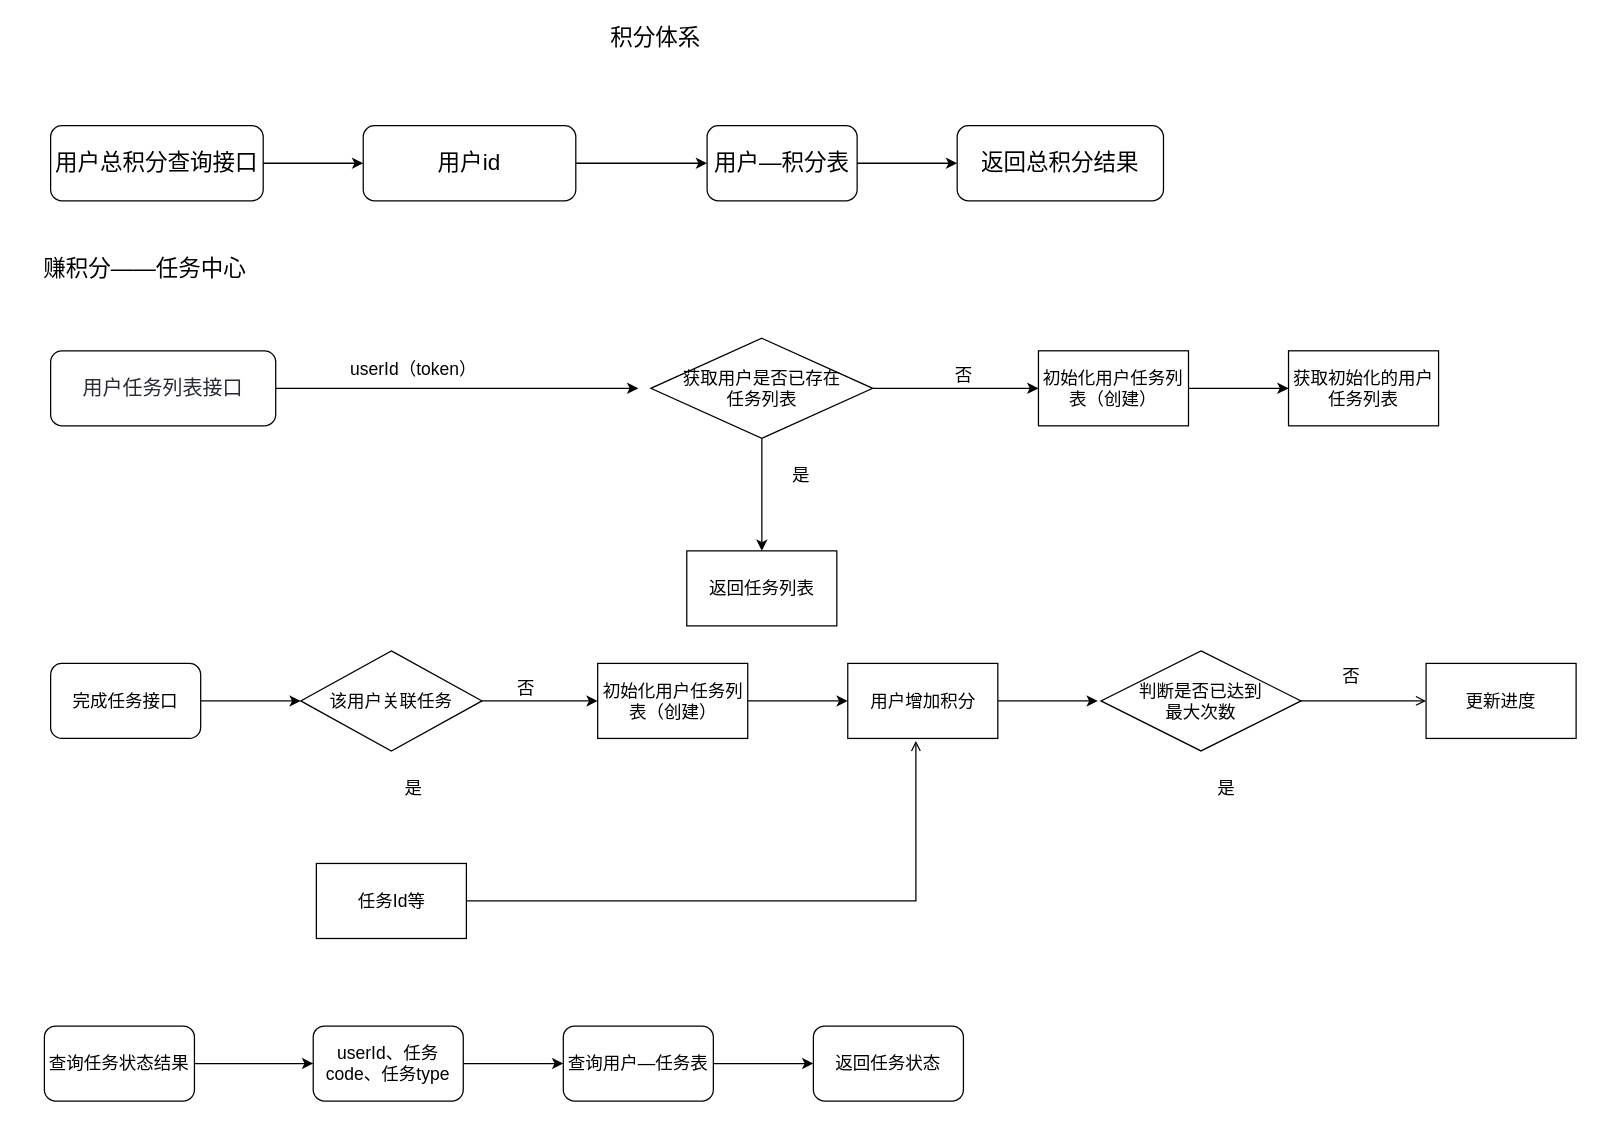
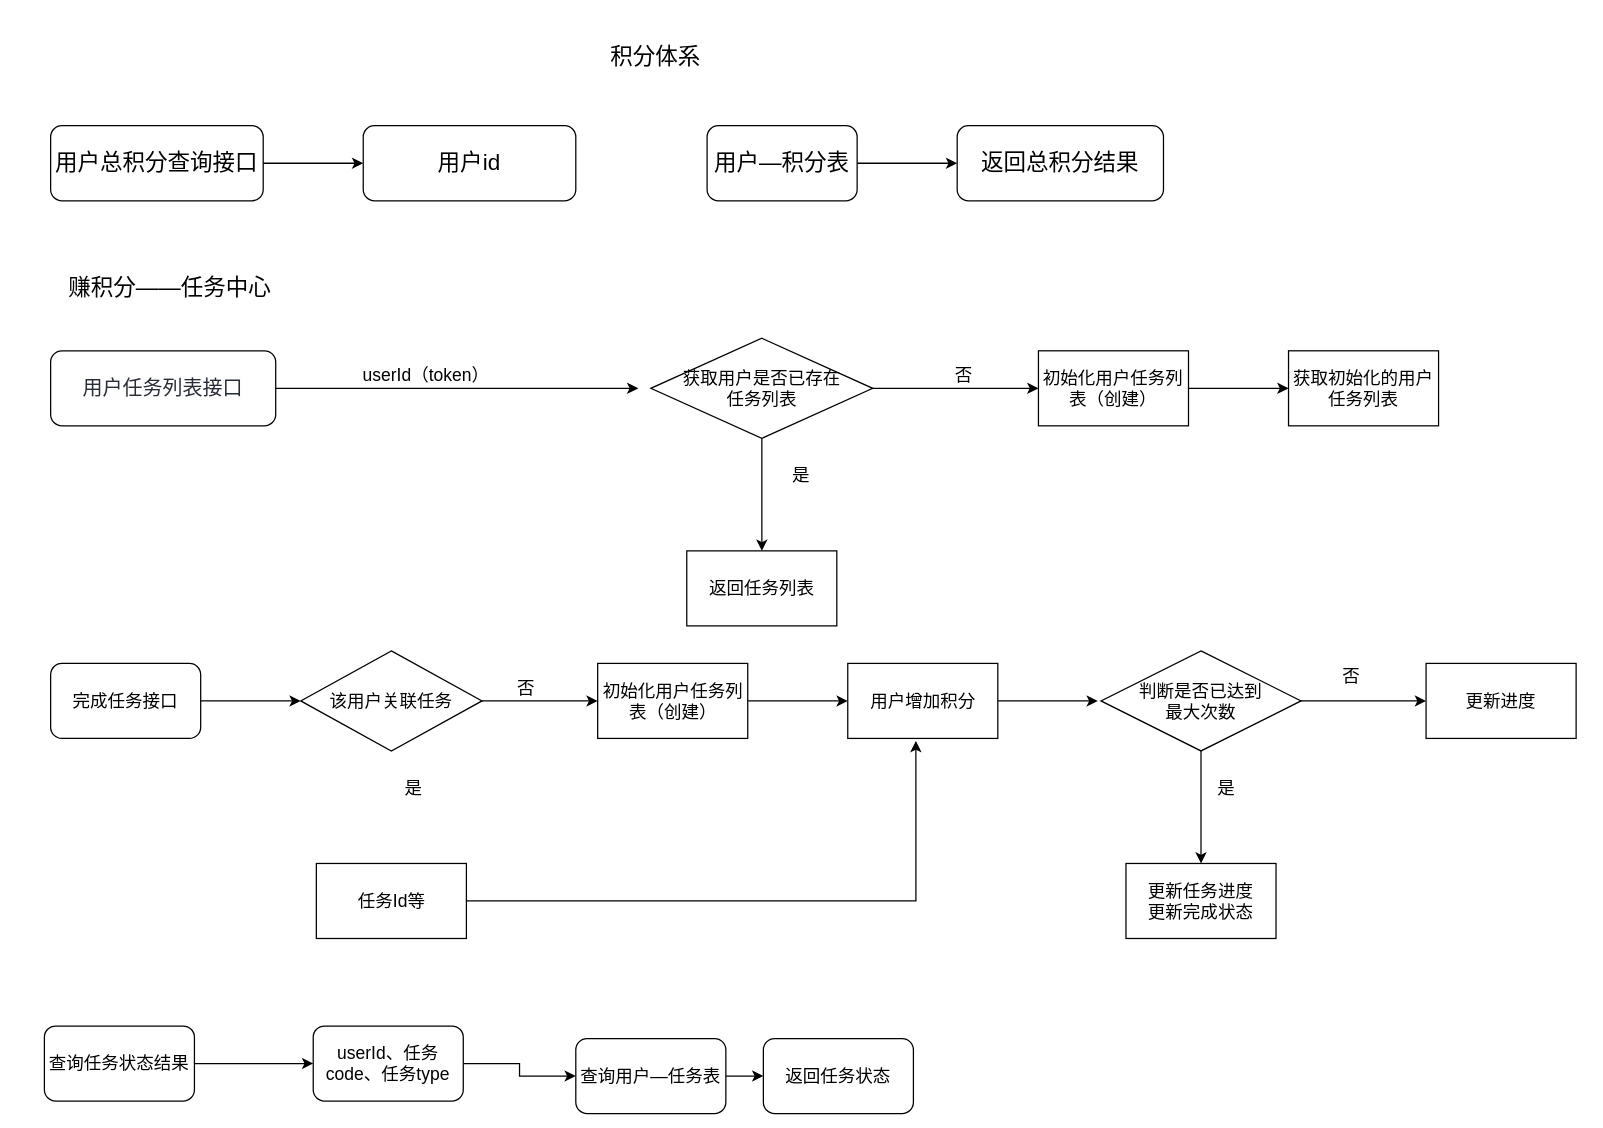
(656, 38) -> (656, 57)
(637, 163) -> none
(144, 269) -> (169, 288)
(413, 369) -> (426, 376)
(1417, 701) -> (1416, 701)
(916, 748) -> (916, 751)
none -> (1201, 803)
none -> (1201, 901)
(638, 1063) -> (651, 1076)
(888, 1063) -> (838, 1076)
